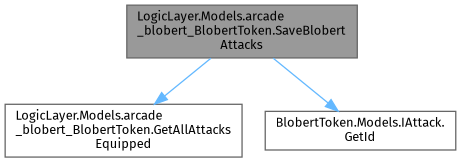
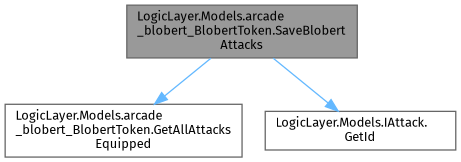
(360, 131) -> (360, 131)
